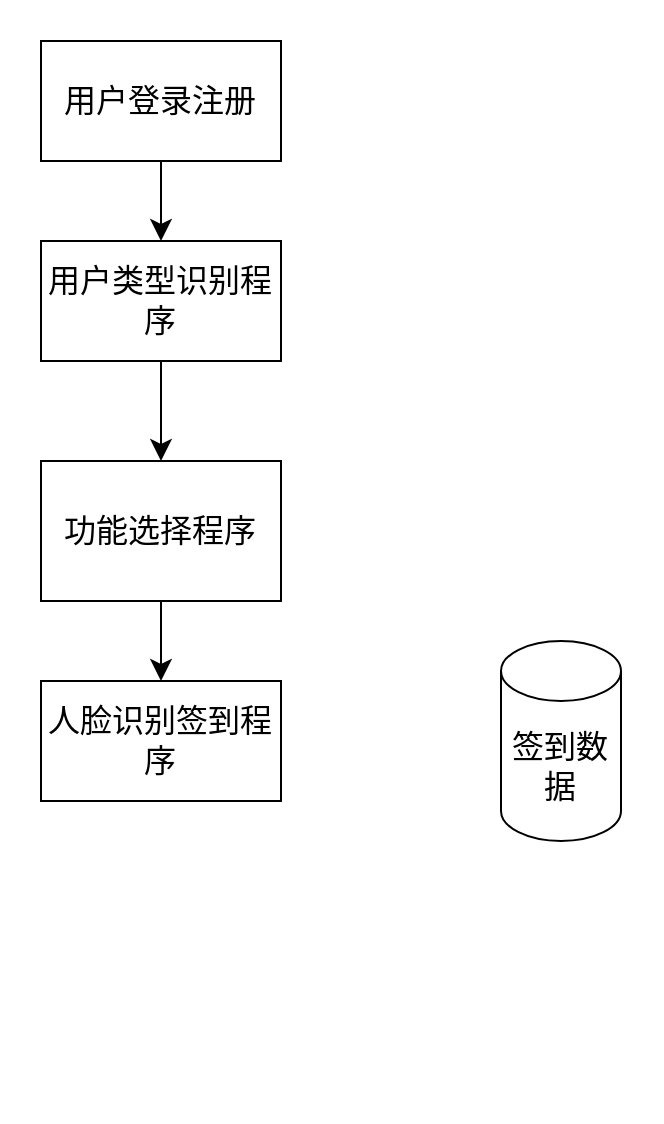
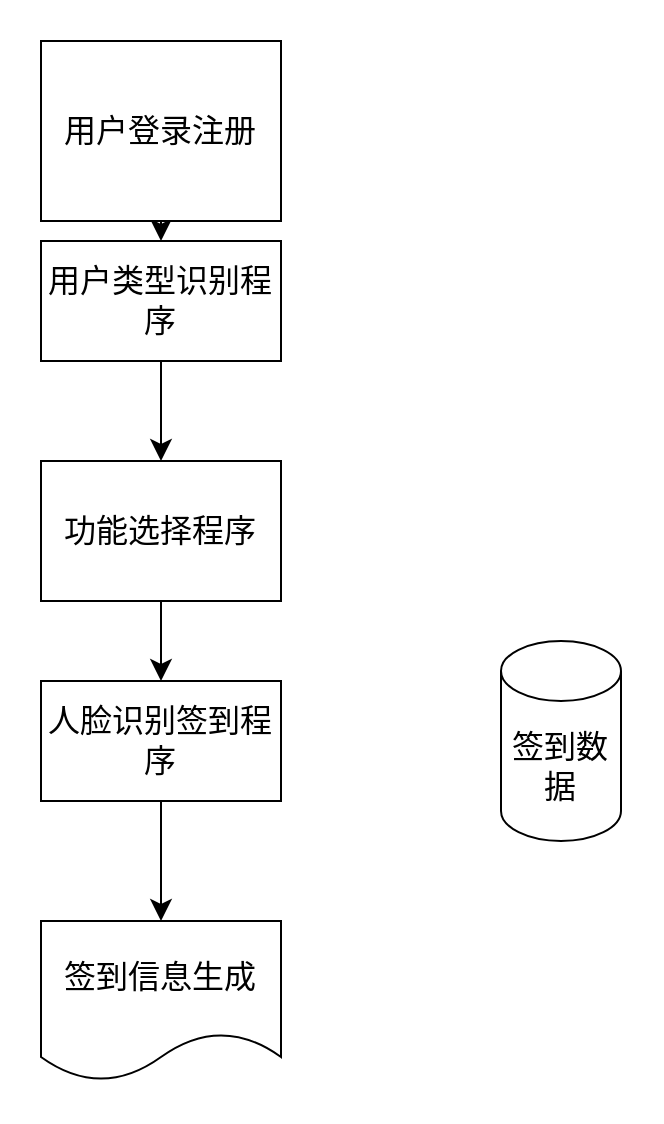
(161, 101) -> (161, 131)
none -> (161, 853)
none -> (161, 1001)
